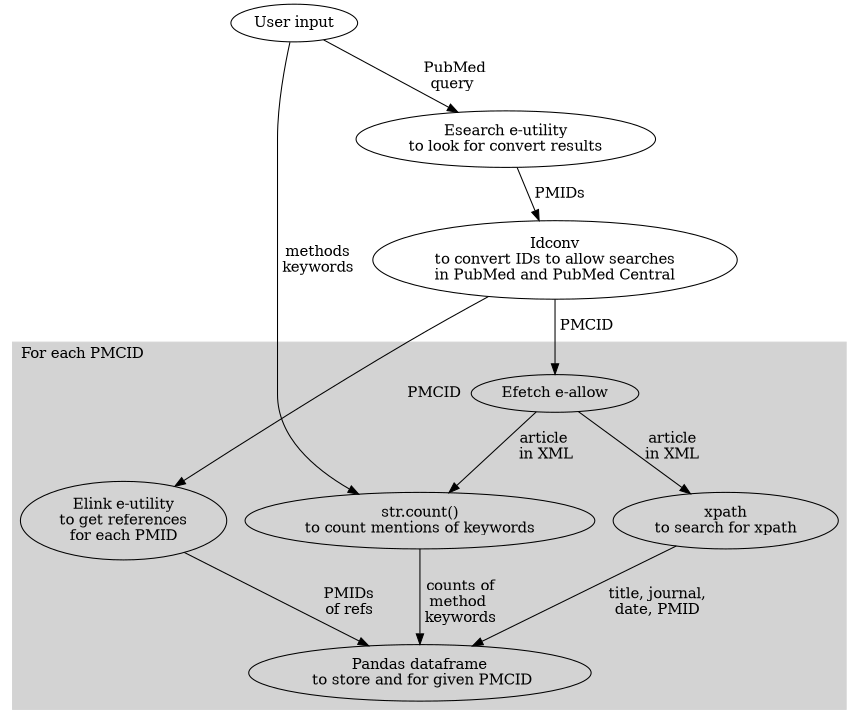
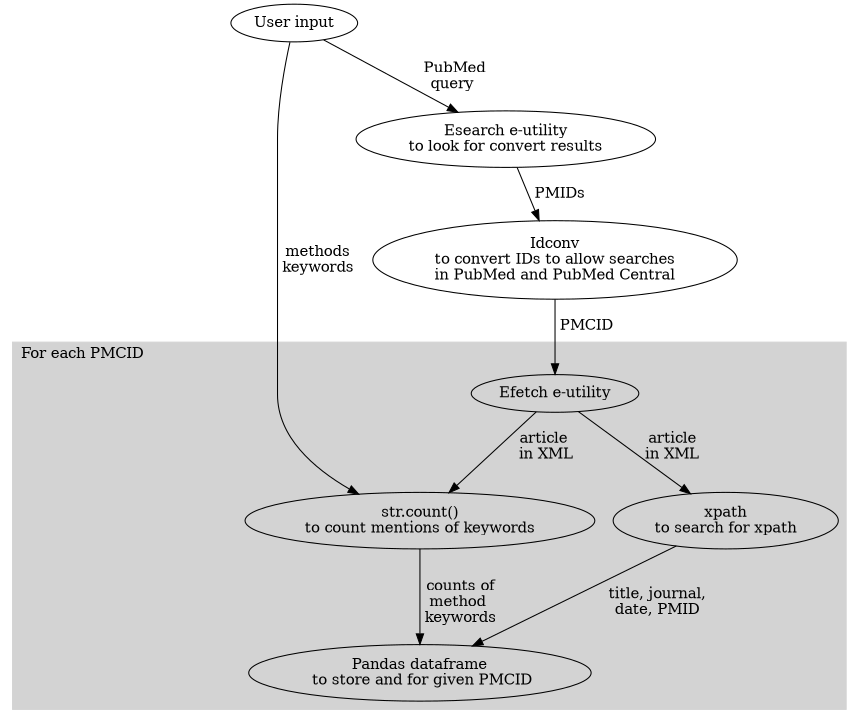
(555, 393) -> (555, 393)
(124, 521) -> none
